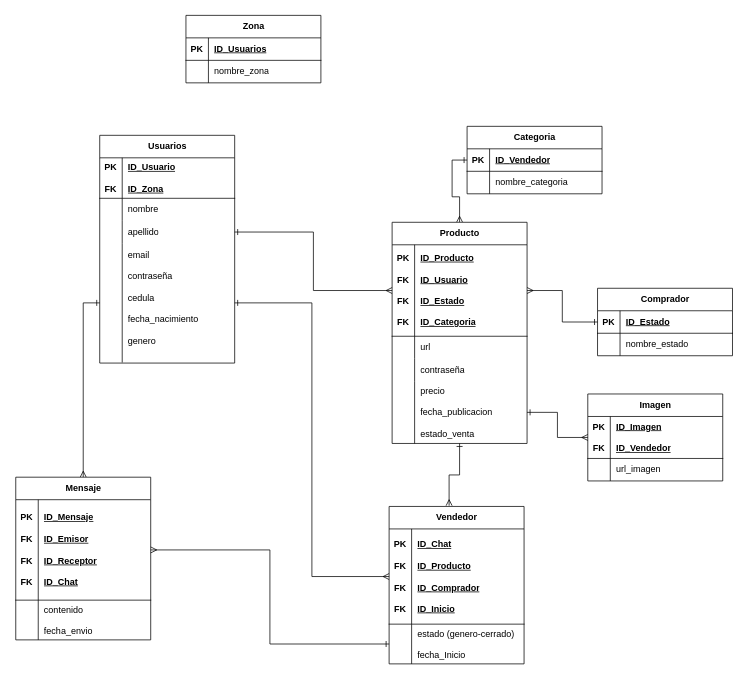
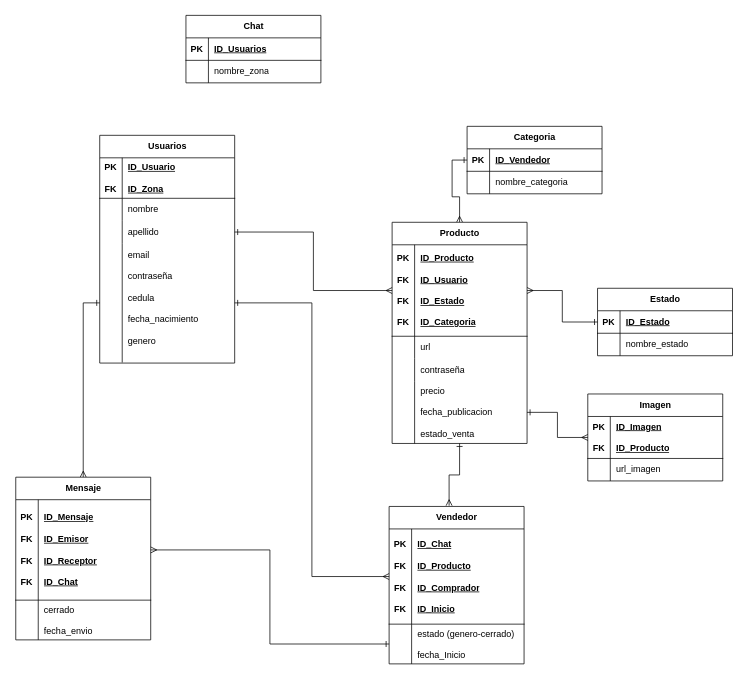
(254, 27) -> (254, 27)
(665, 300) -> (665, 300)
(644, 438) -> (644, 438)
(70, 621) -> (70, 621)
